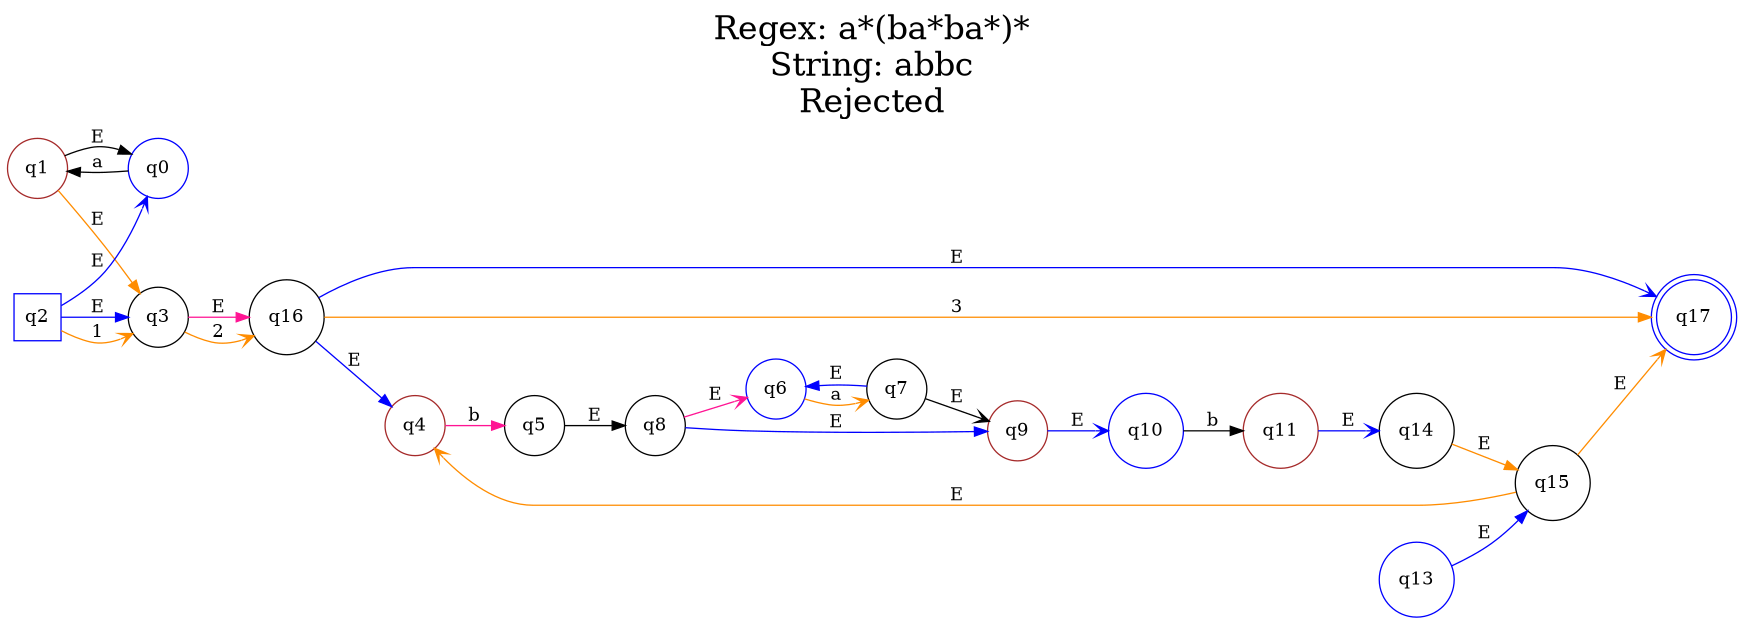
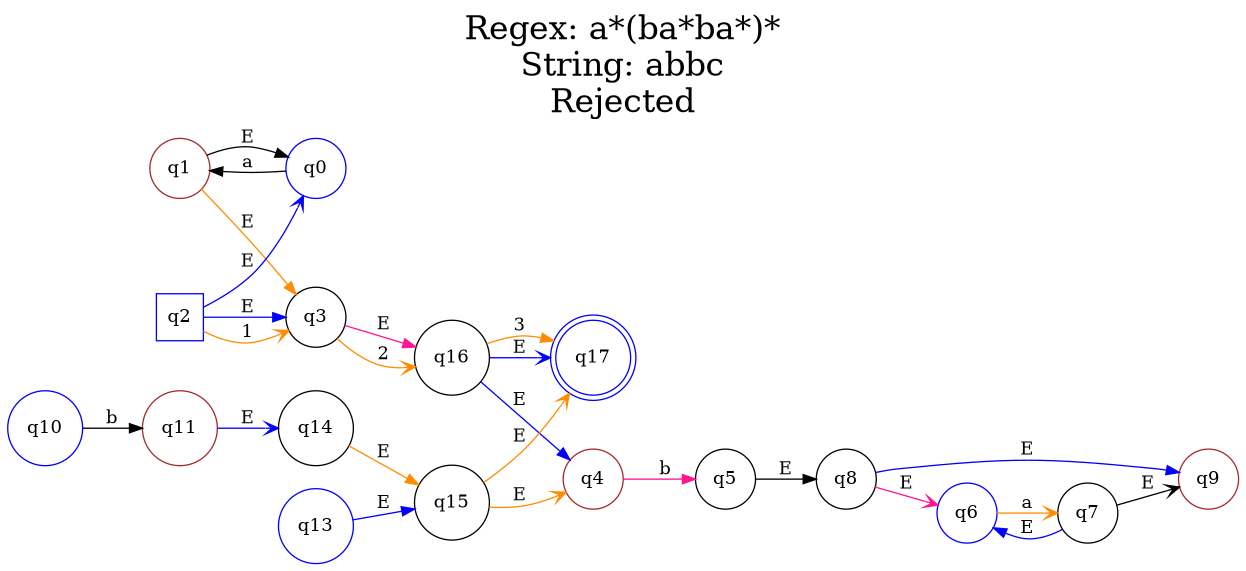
(1071, 431) -> none
